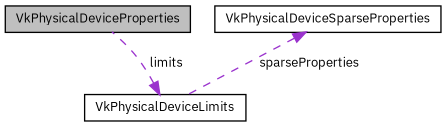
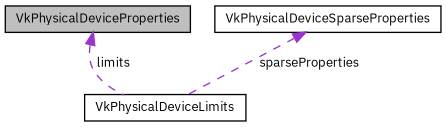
(135, 55) -> (98, 76)
